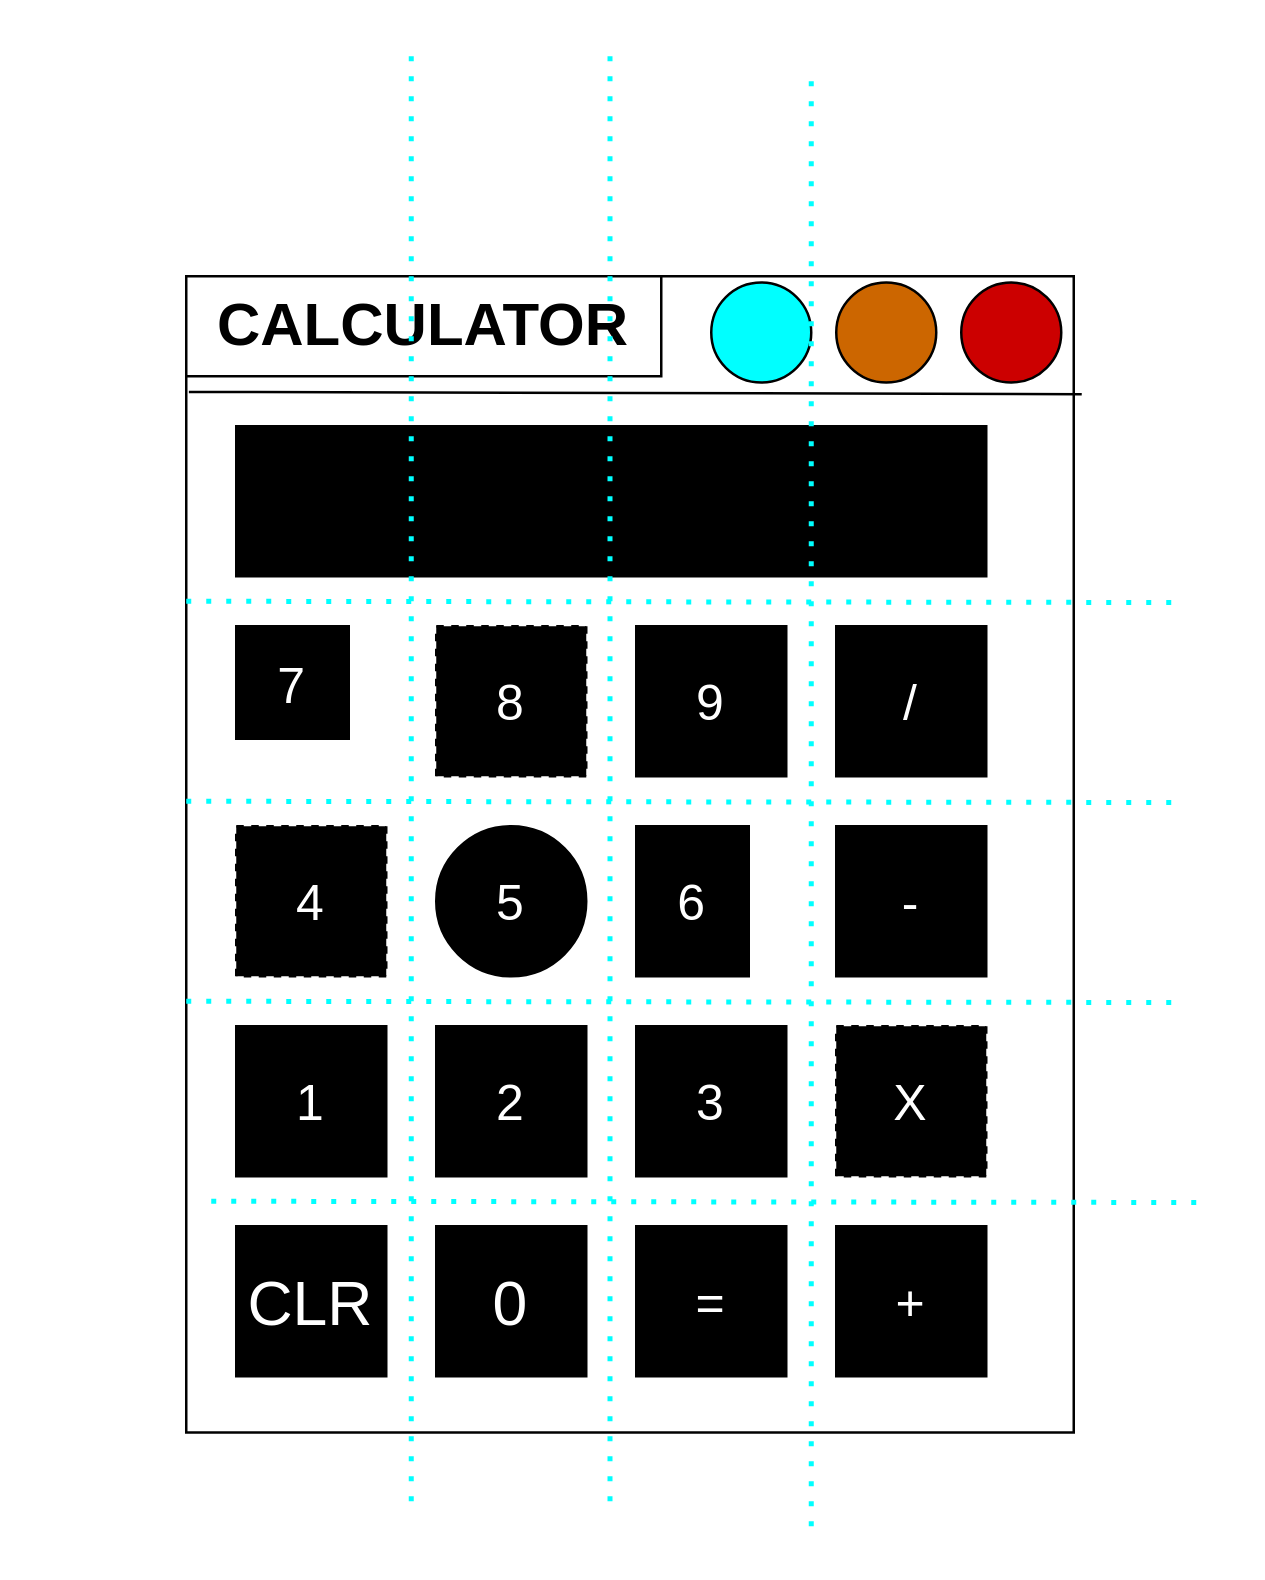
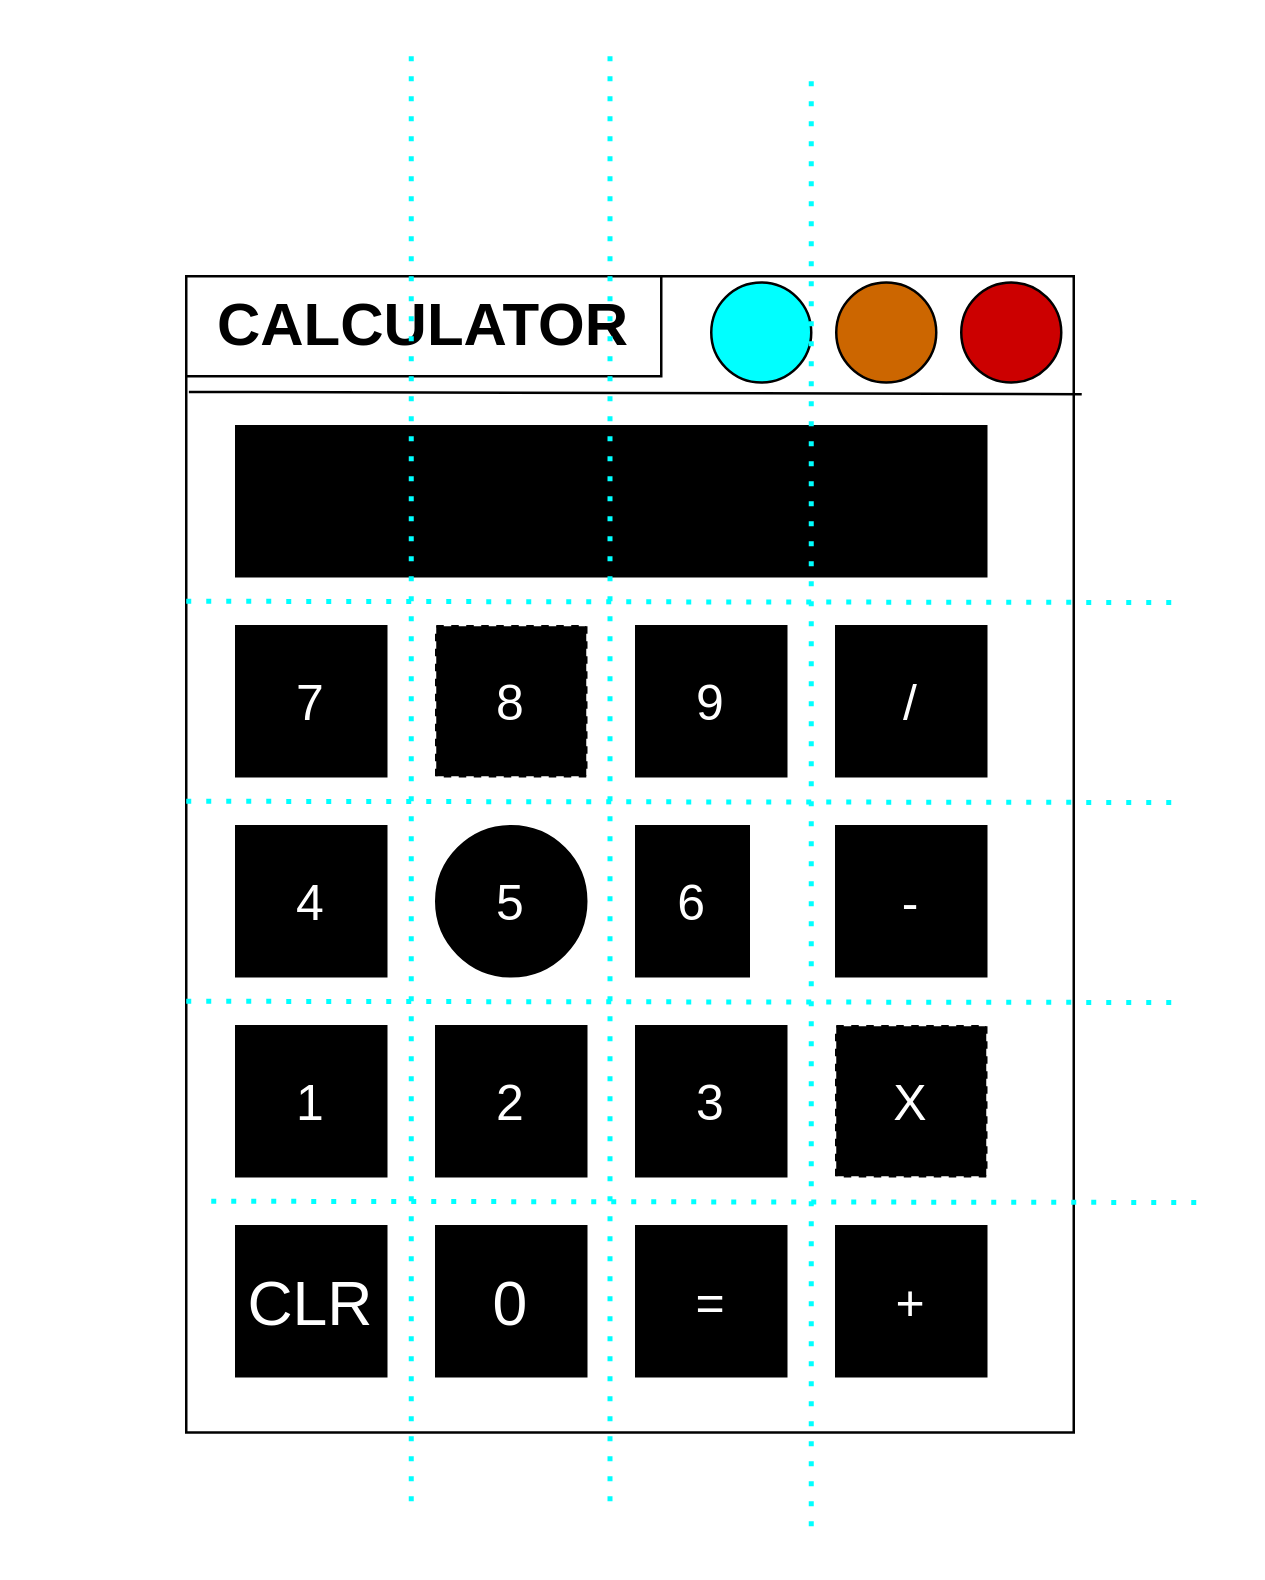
(293, 683) -> (311, 701)
(311, 901) -> (311, 901)
